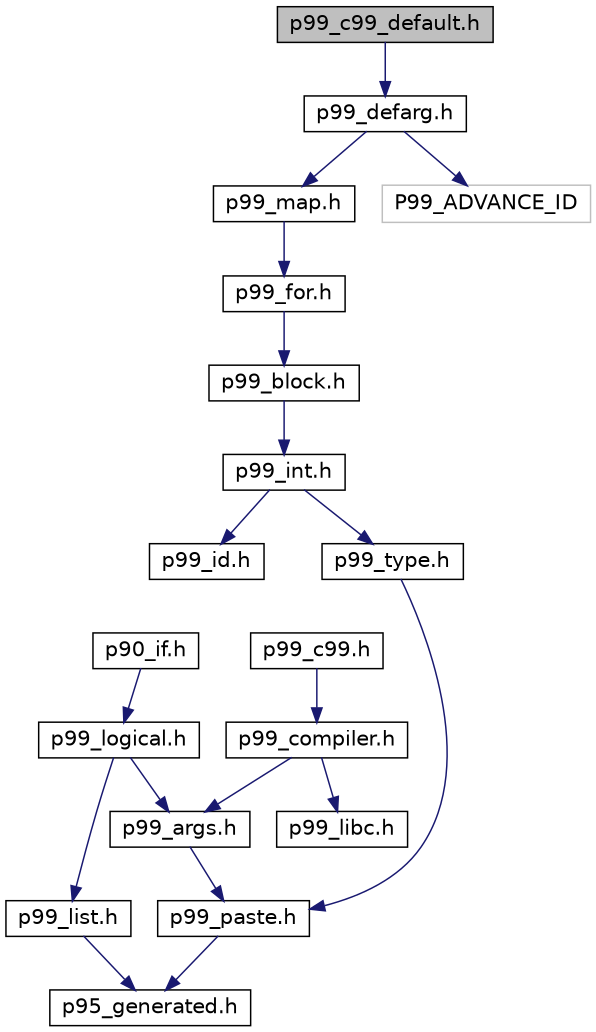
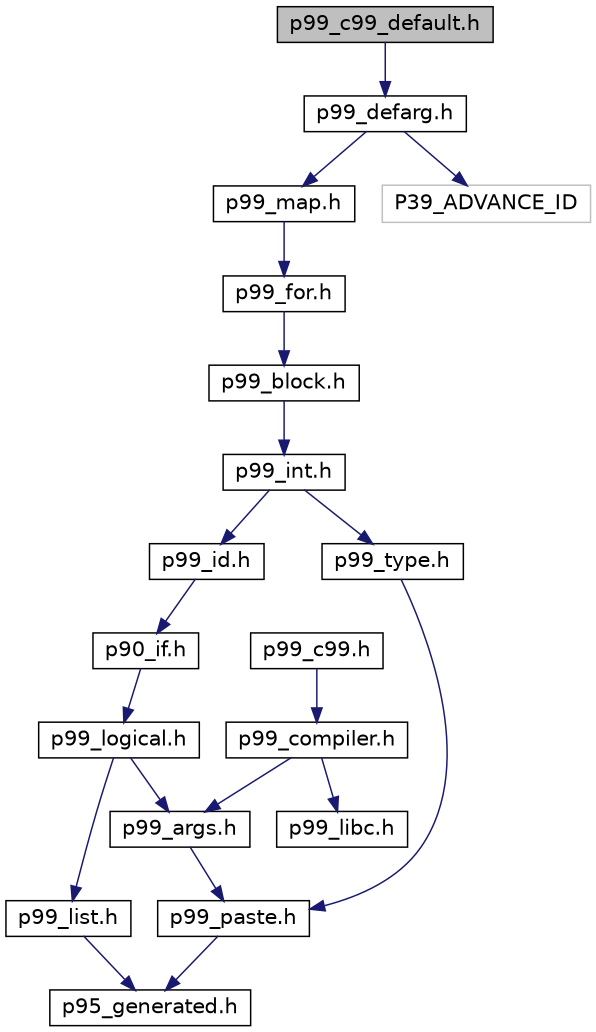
(486, 204) -> (486, 204)
none -> (181, 600)
